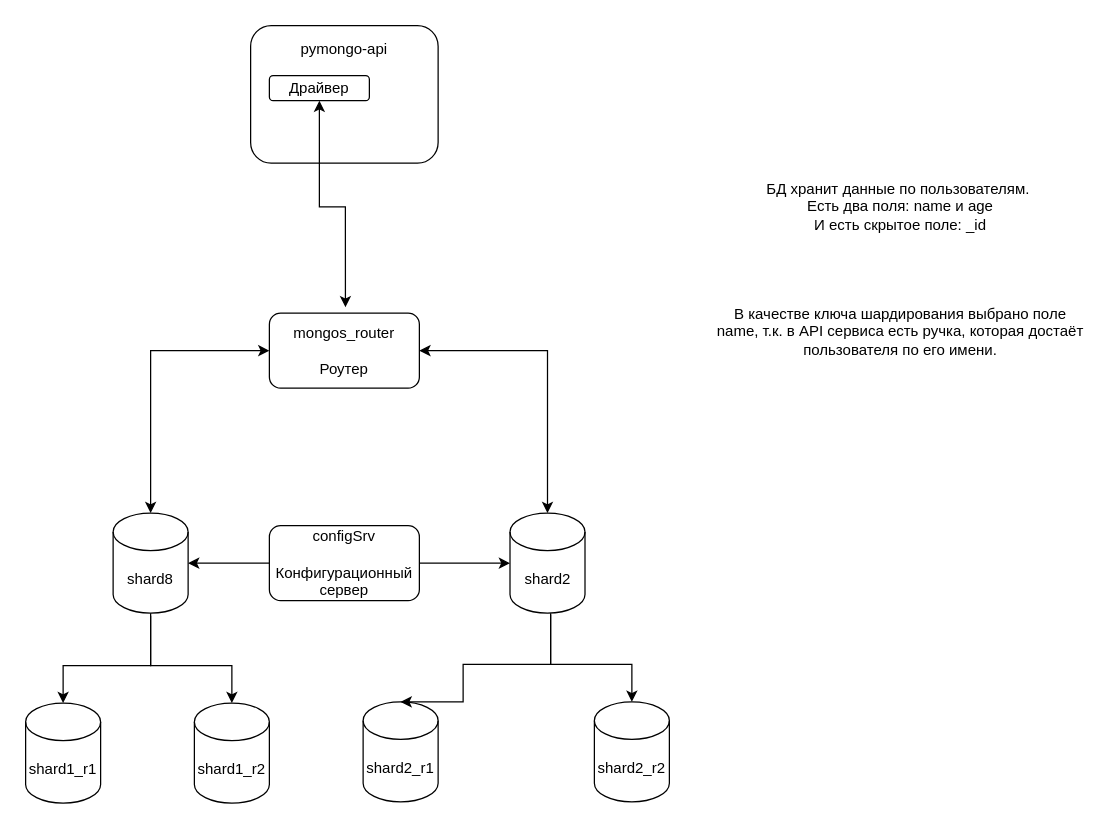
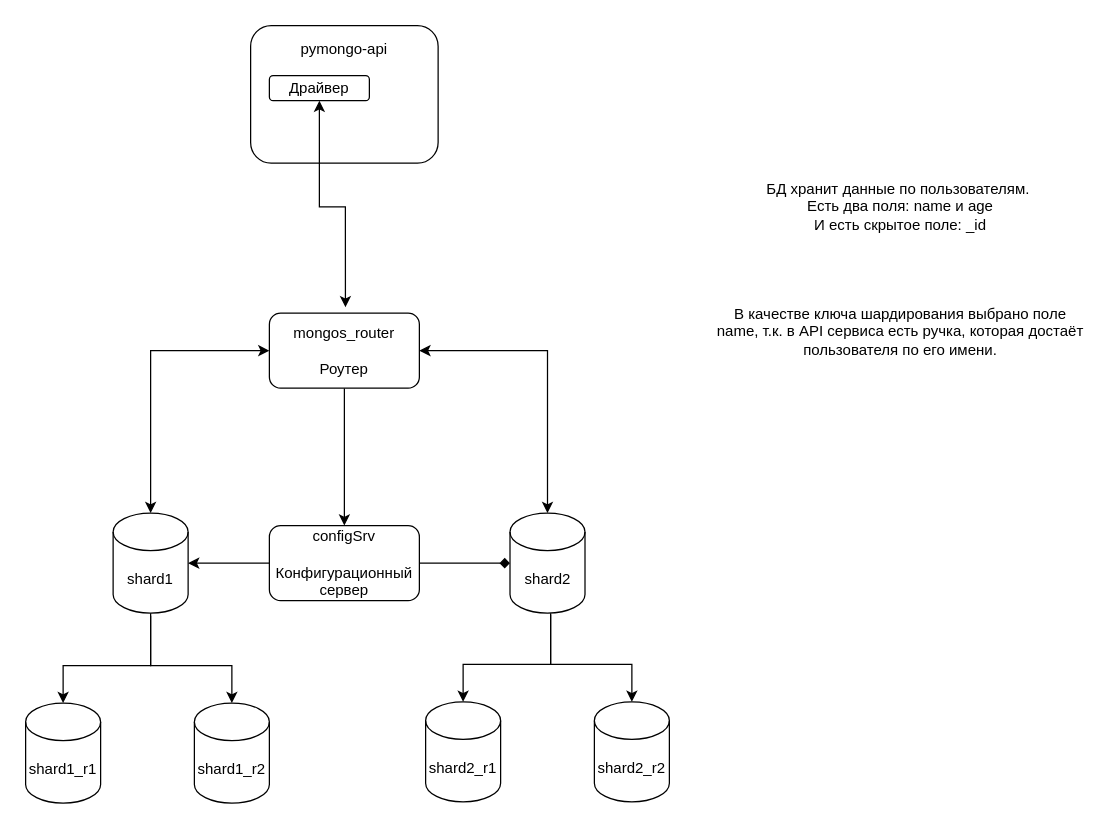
none -> (344, 452)
(500, 563) -> (499, 563)
(151, 579) -> (151, 579)
(401, 752) -> (463, 752)
